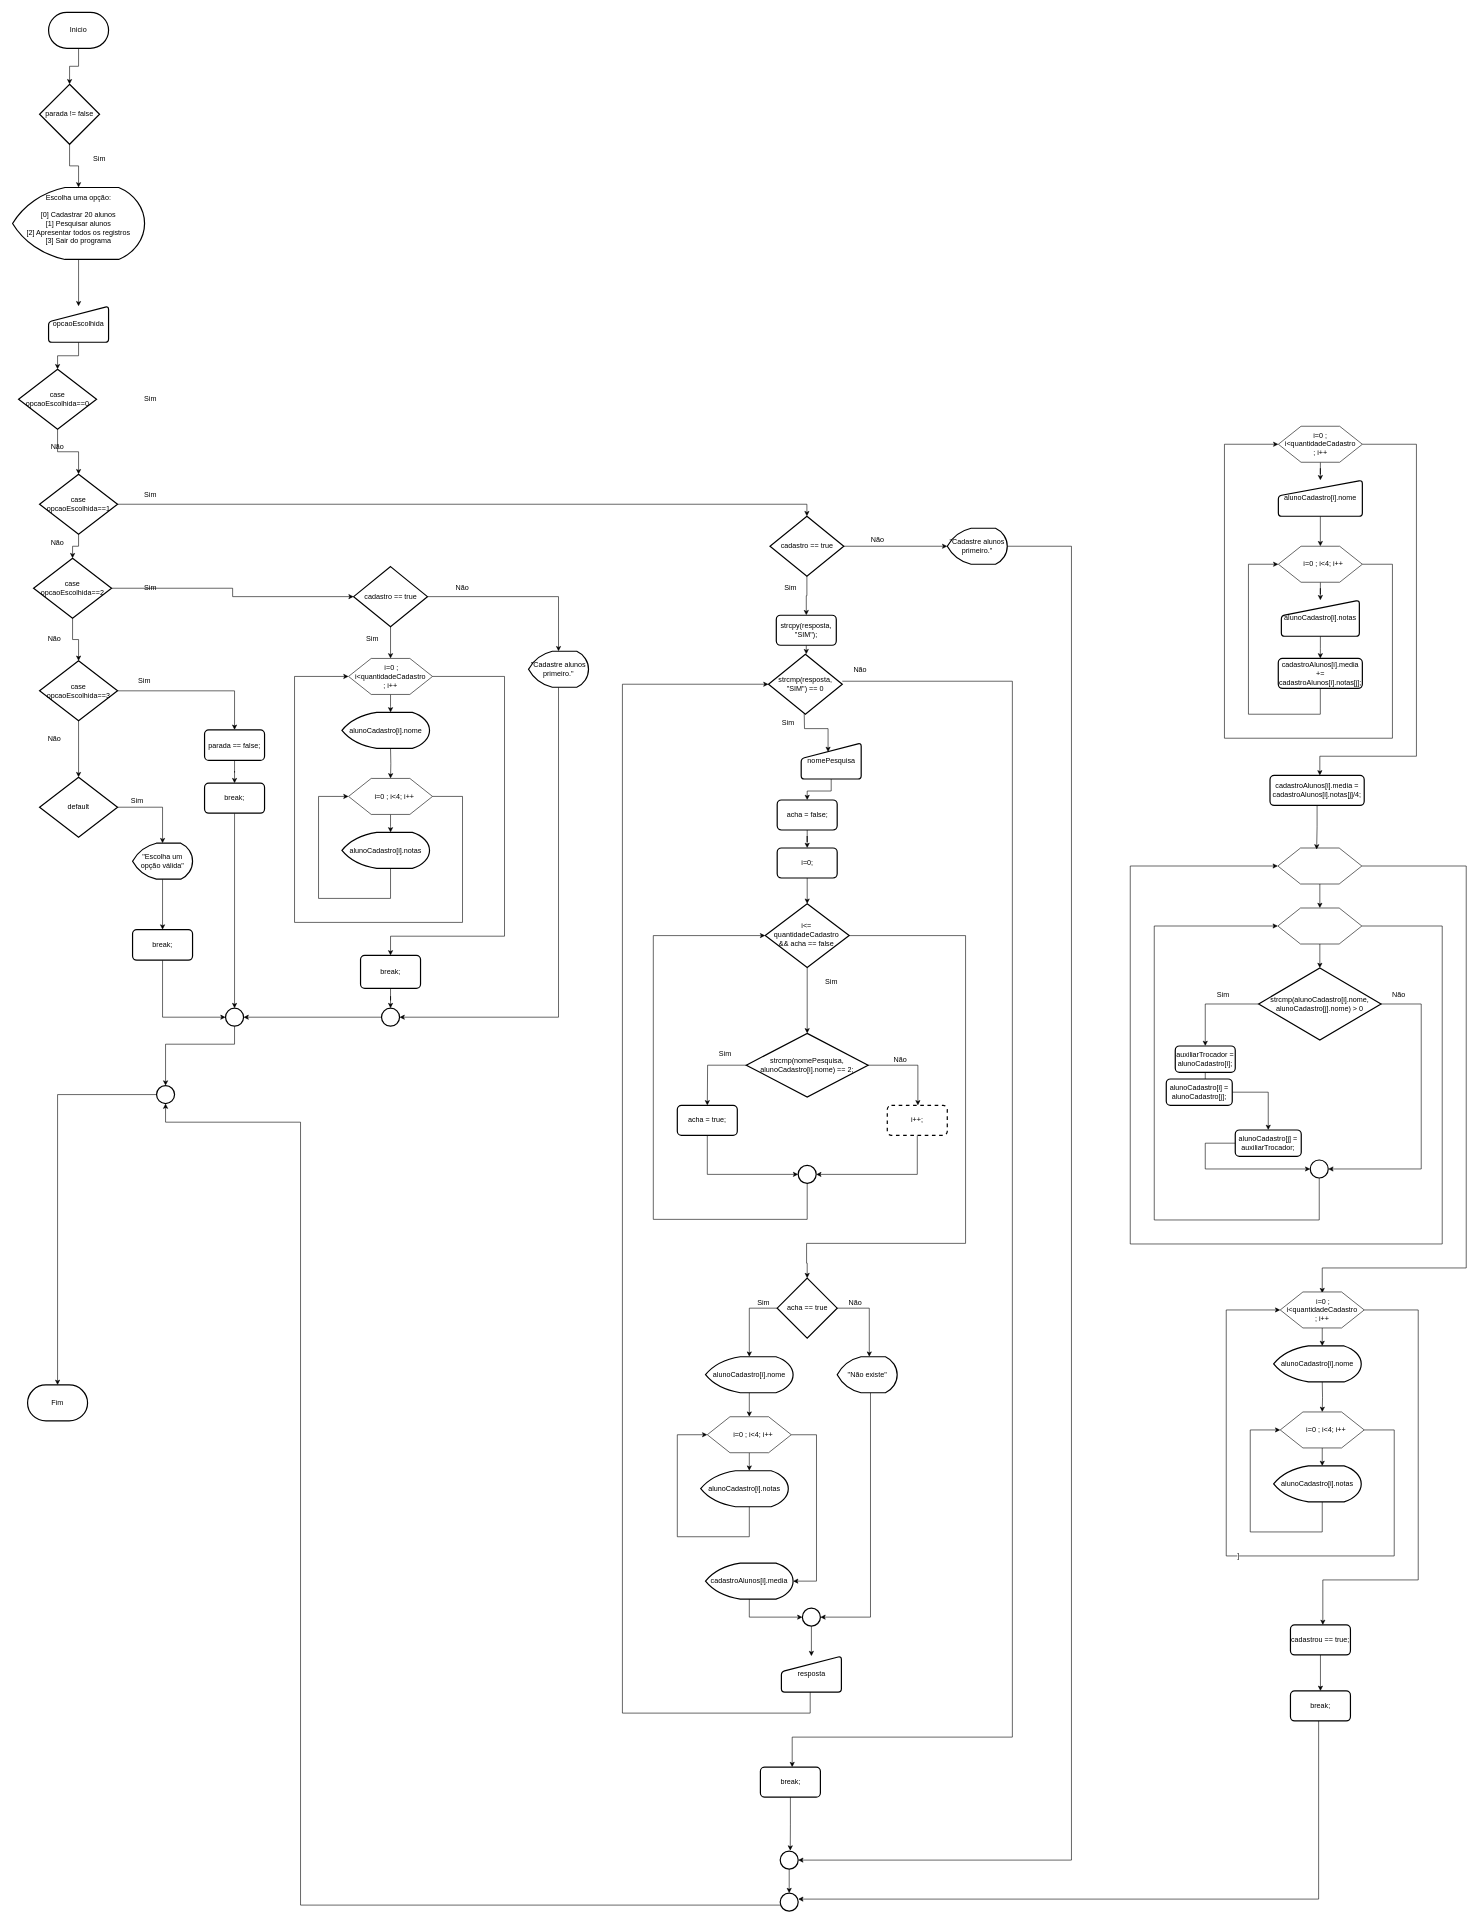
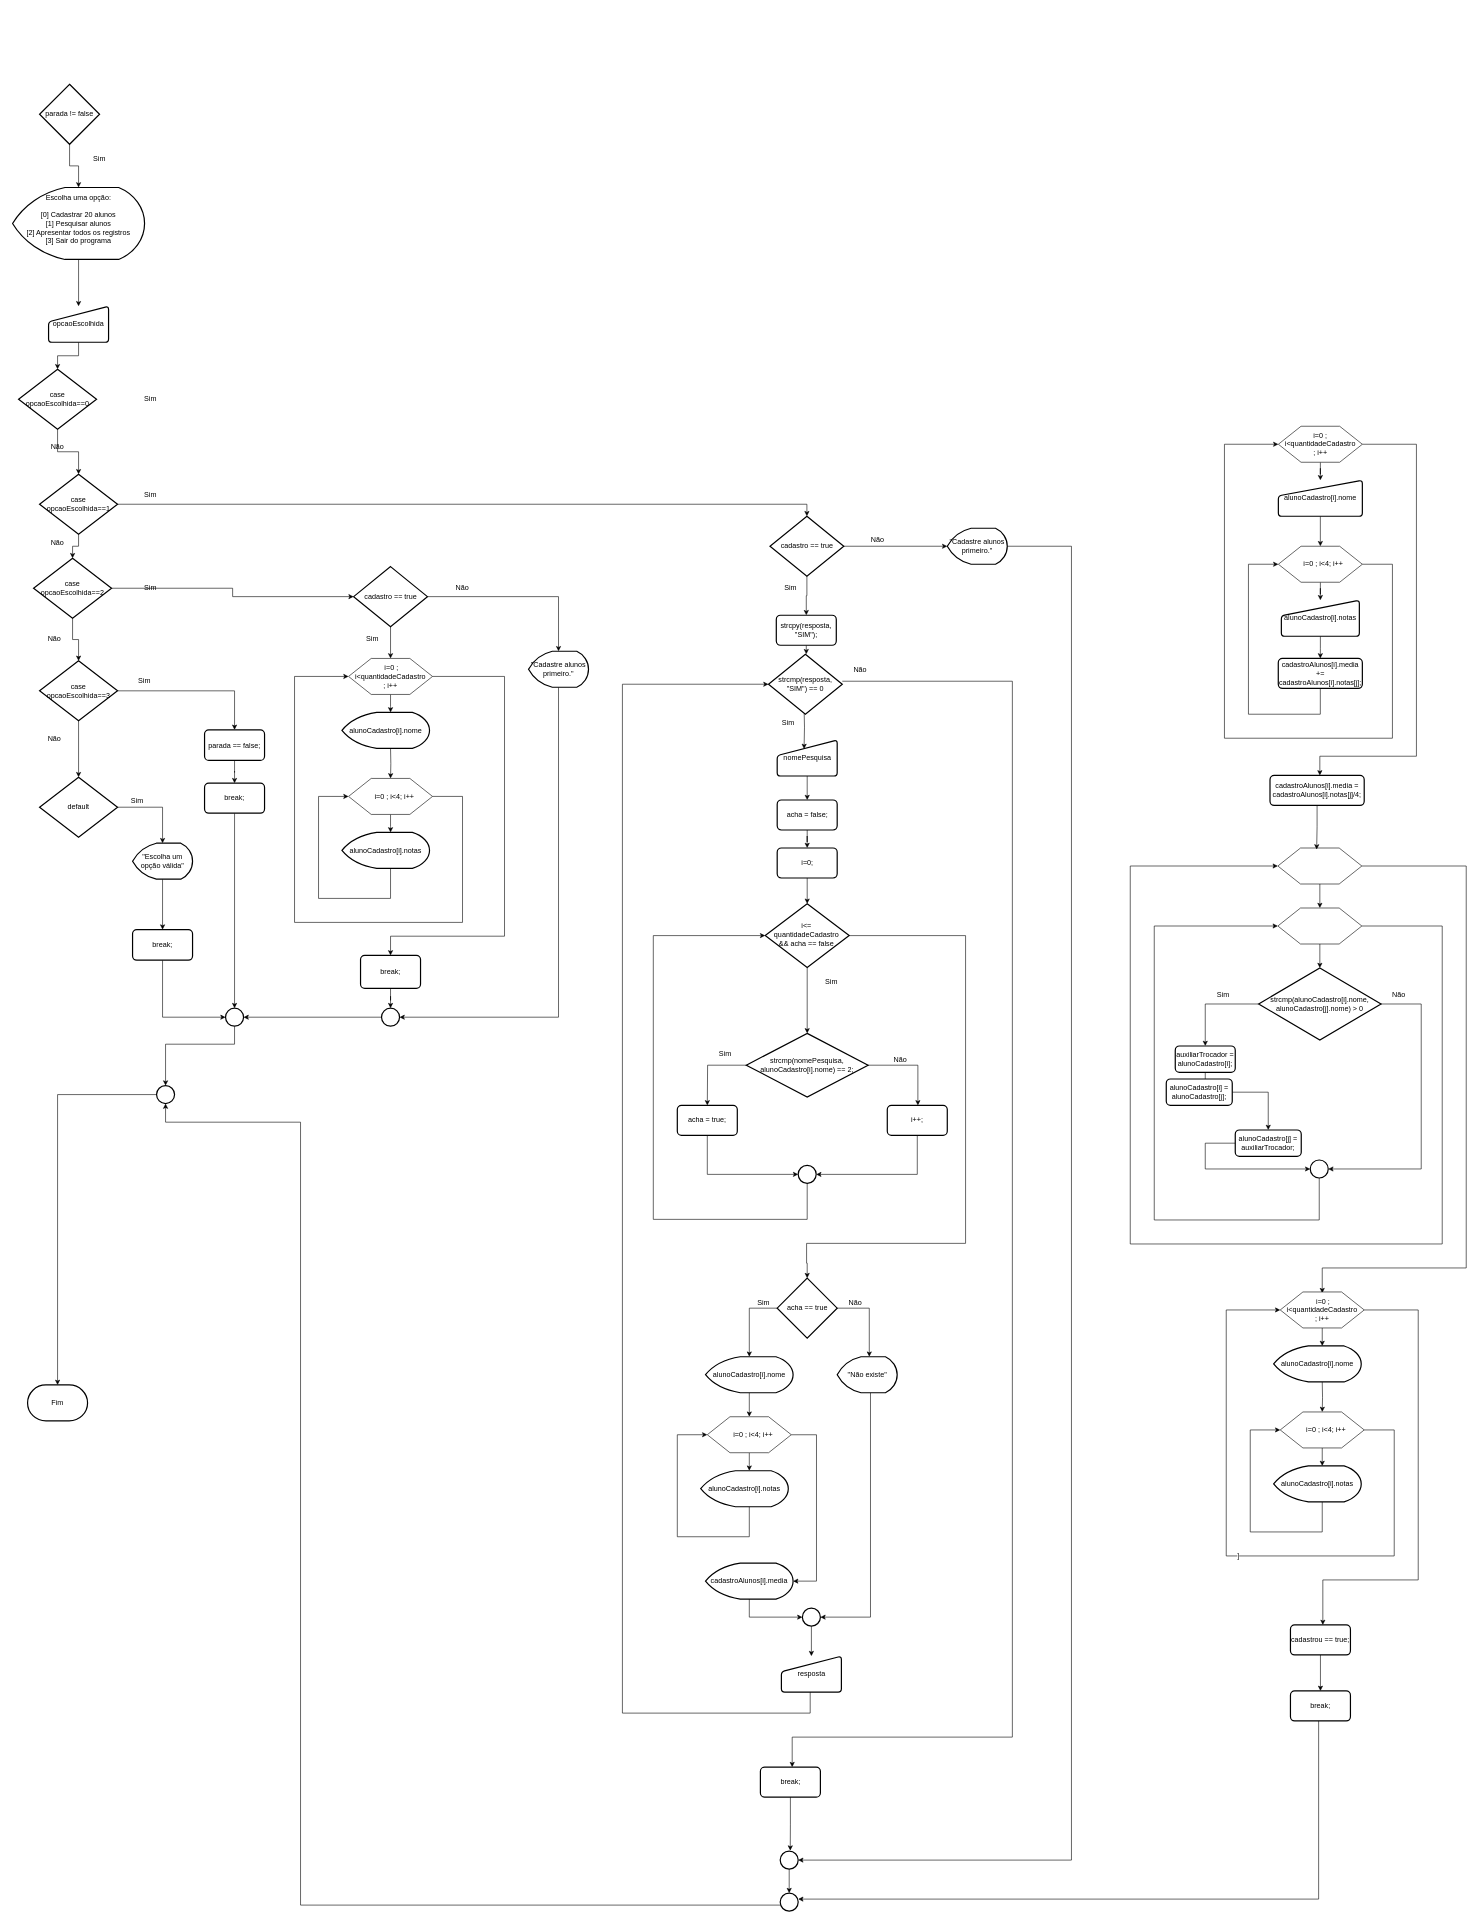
(78, 30) -> none
(76, 66) -> none
(831, 761) -> (807, 758)
(917, 1120) -> (917, 1120)
